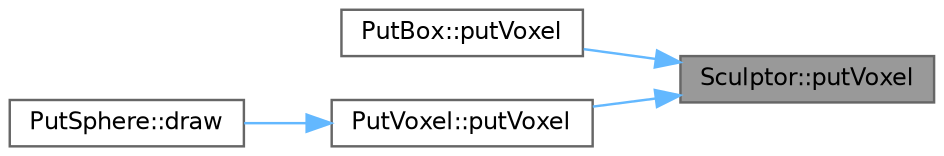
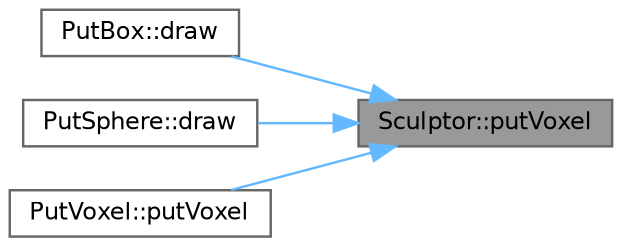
(462, 33) -> (140, 33)
(275, 123) -> (296, 123)
